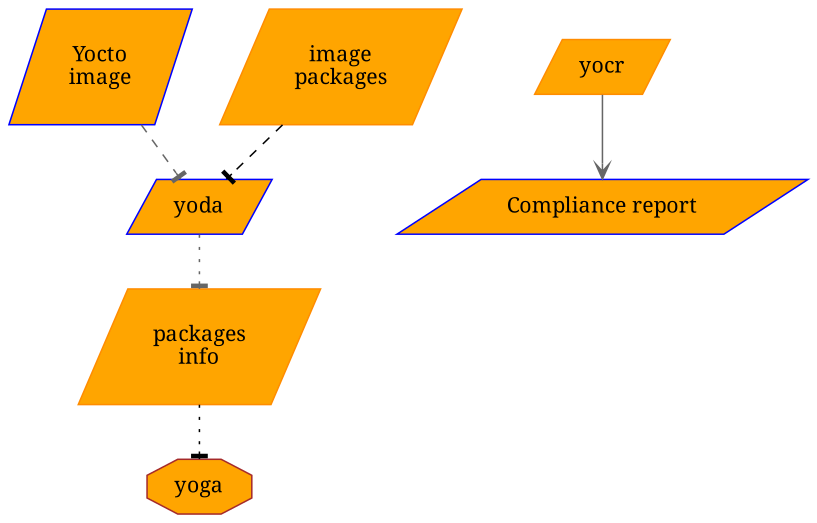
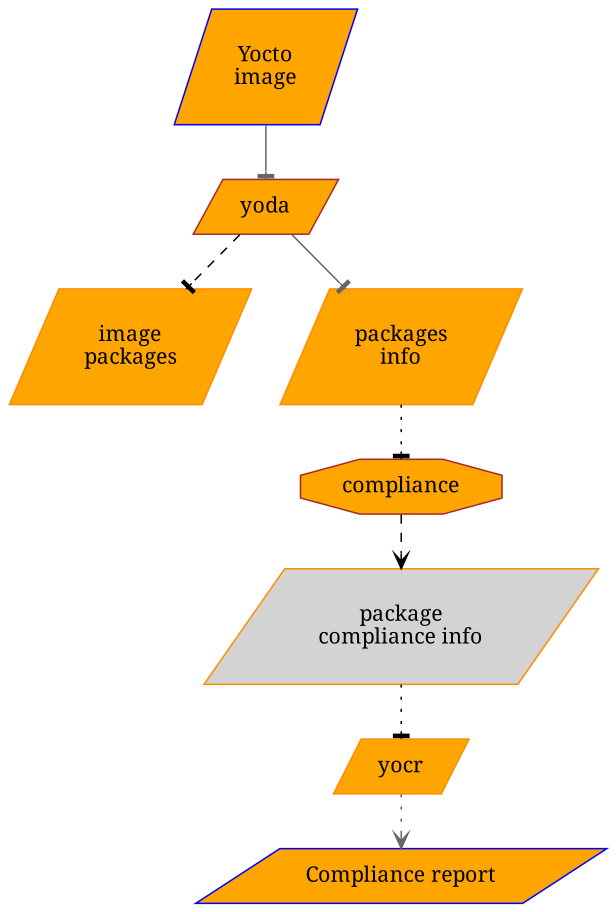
(602, 129) -> (401, 814)
(159, 149) -> (266, 148)
(257, 149) -> (216, 259)
(199, 207) -> (266, 207)
(199, 258) -> (316, 259)
(199, 487) -> (401, 487)
none -> (401, 627)
